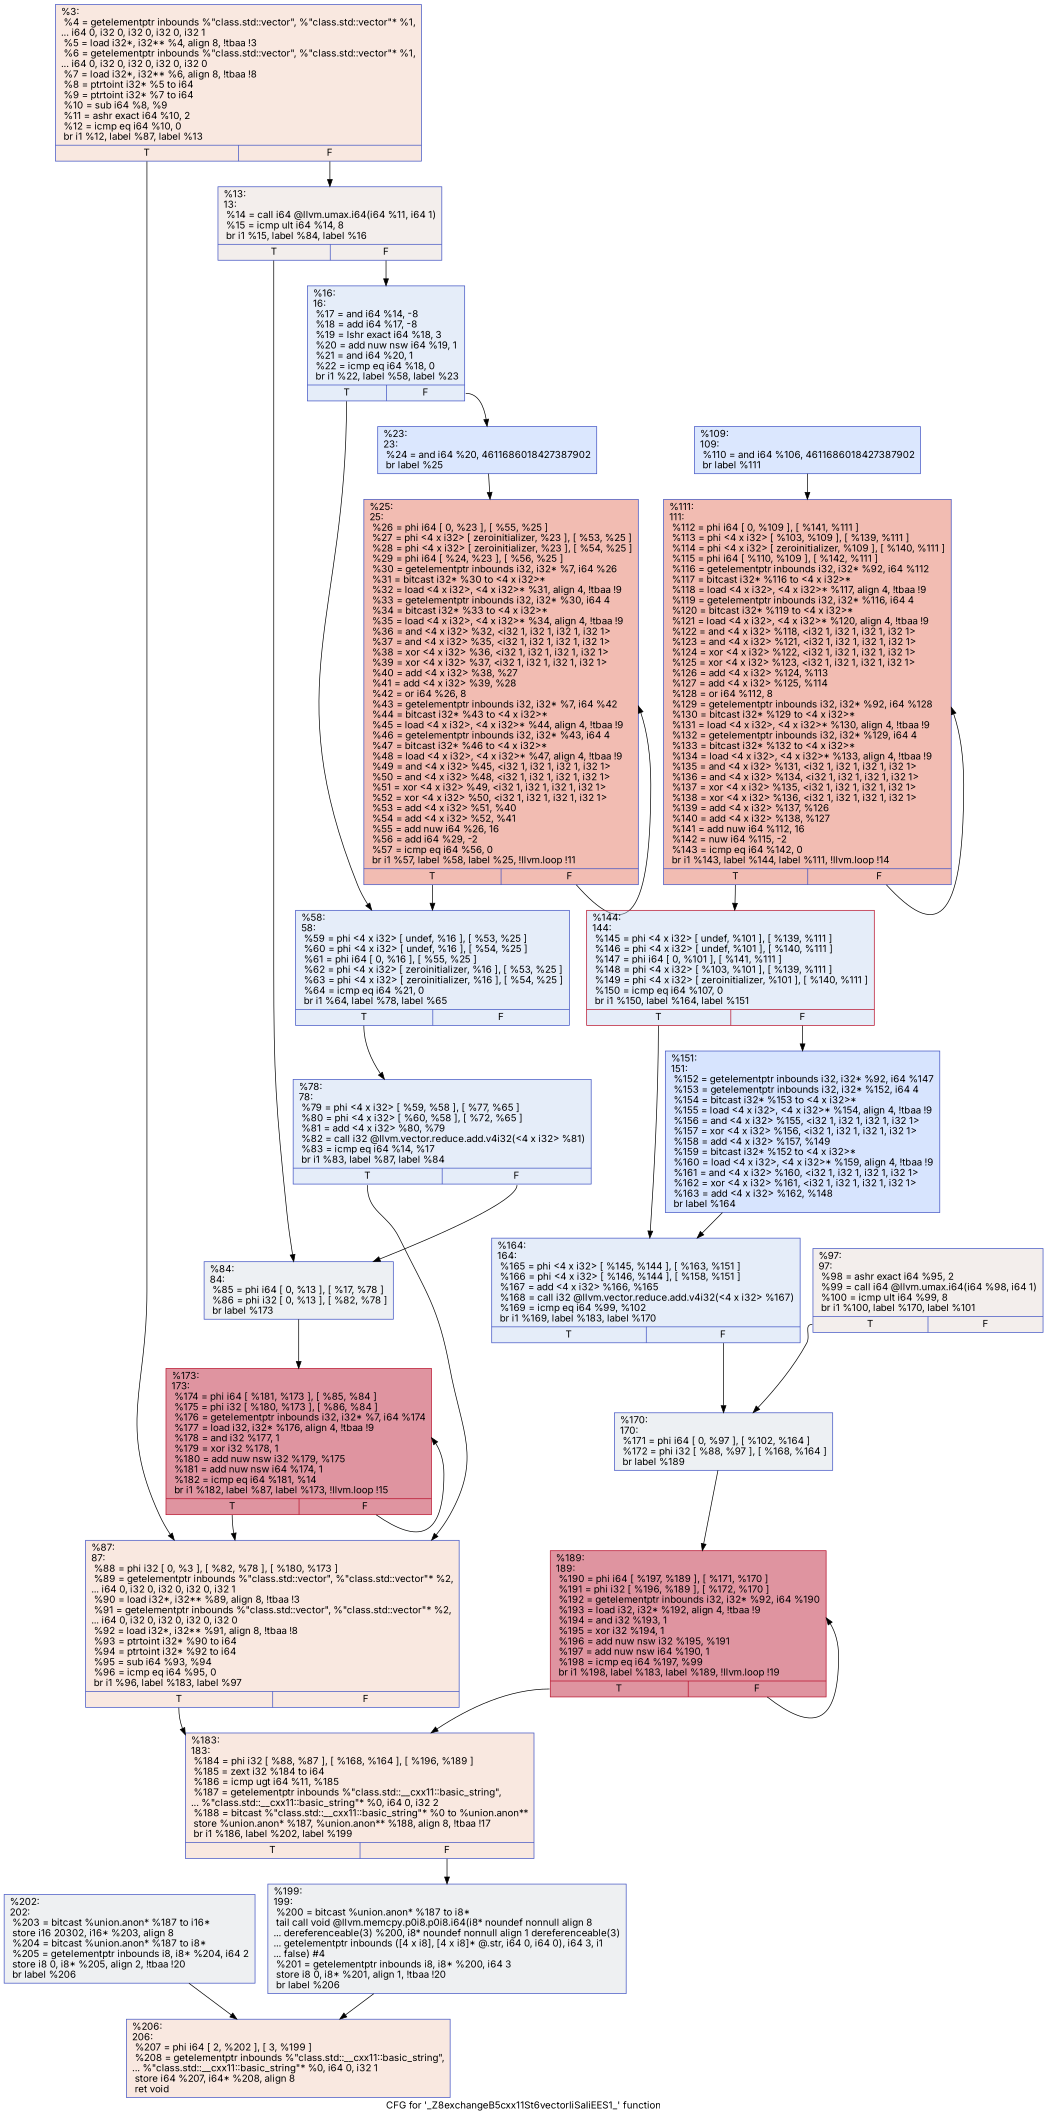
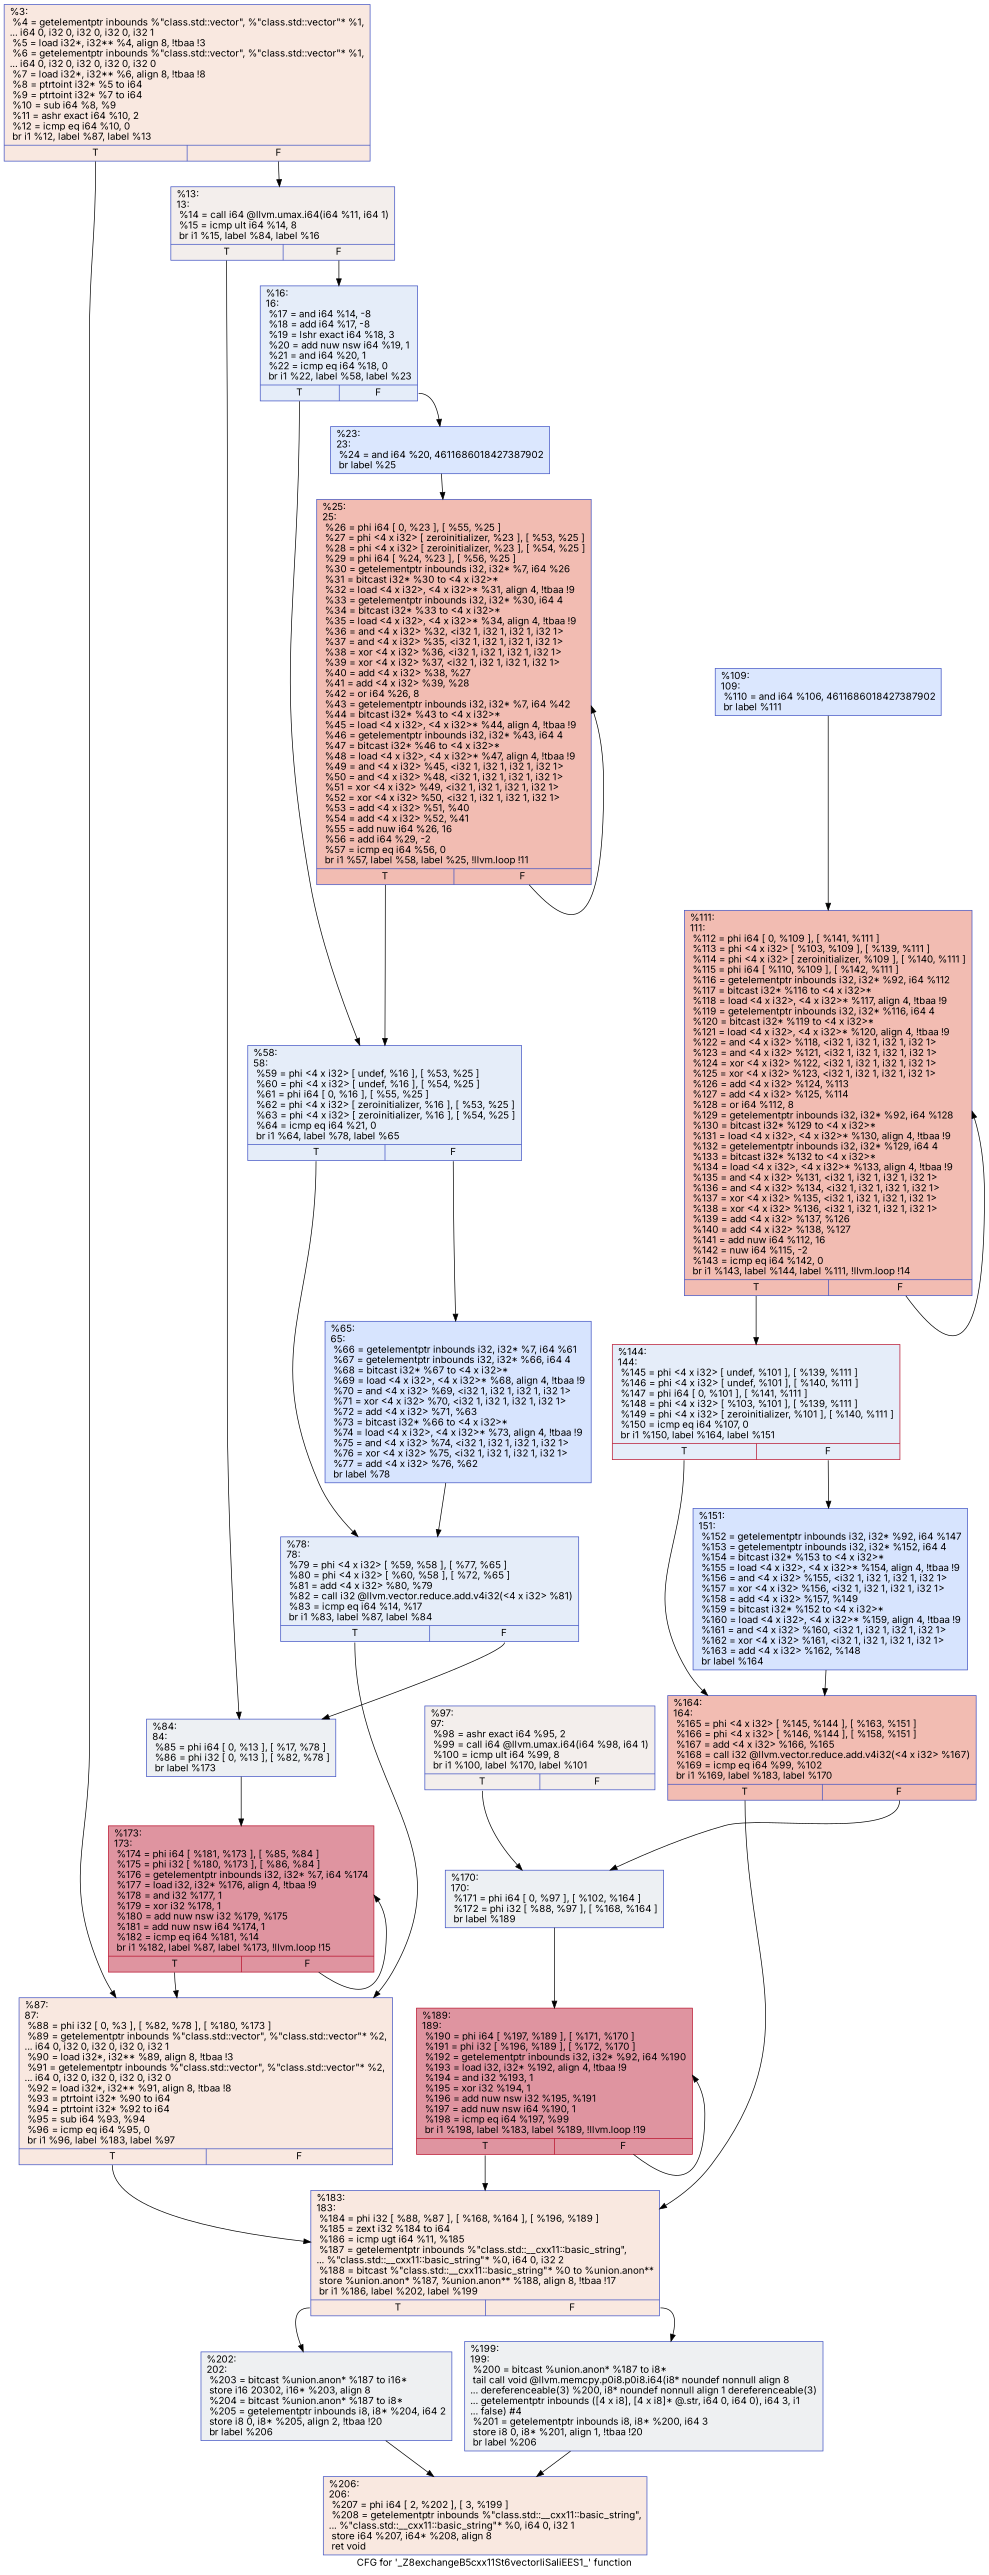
(646, 1290) -> (822, 1748)
none -> (458, 1402)
none -> (765, 2019)
none -> (296, 2322)
